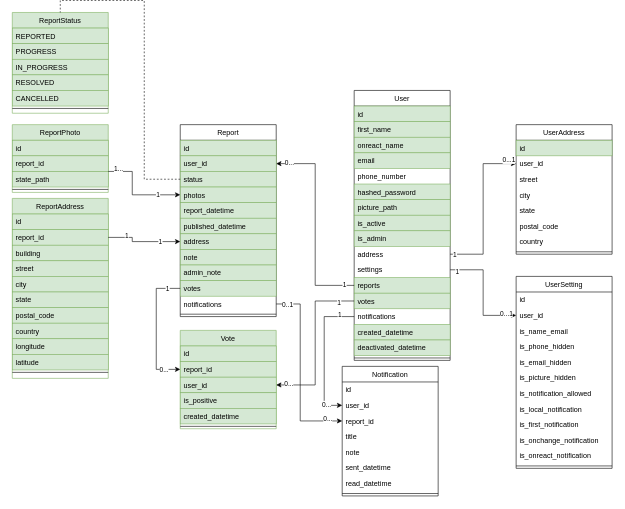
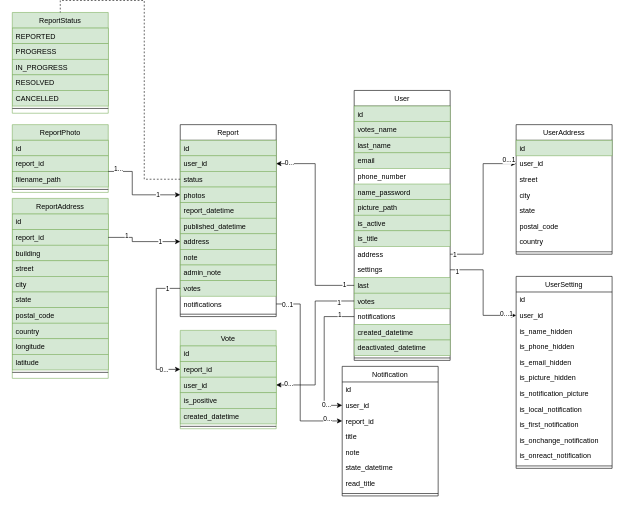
(377, 130) -> (378, 130)
(382, 145) -> (375, 145)
(36, 179) -> (40, 179)
(388, 192) -> (384, 192)
(372, 239) -> (371, 239)
(372, 286) -> (365, 286)
(543, 331) -> (546, 331)
(560, 394) -> (561, 394)
(371, 468) -> (373, 468)
(371, 484) -> (364, 484)
